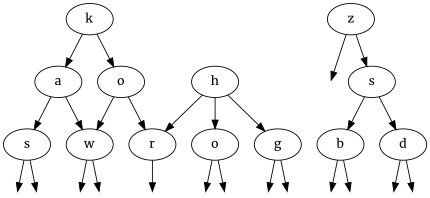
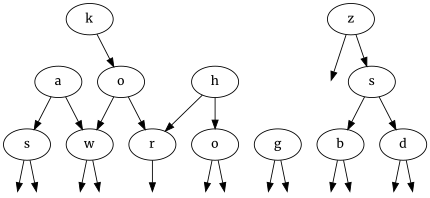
(76, 47) -> none
(243, 110) -> none
